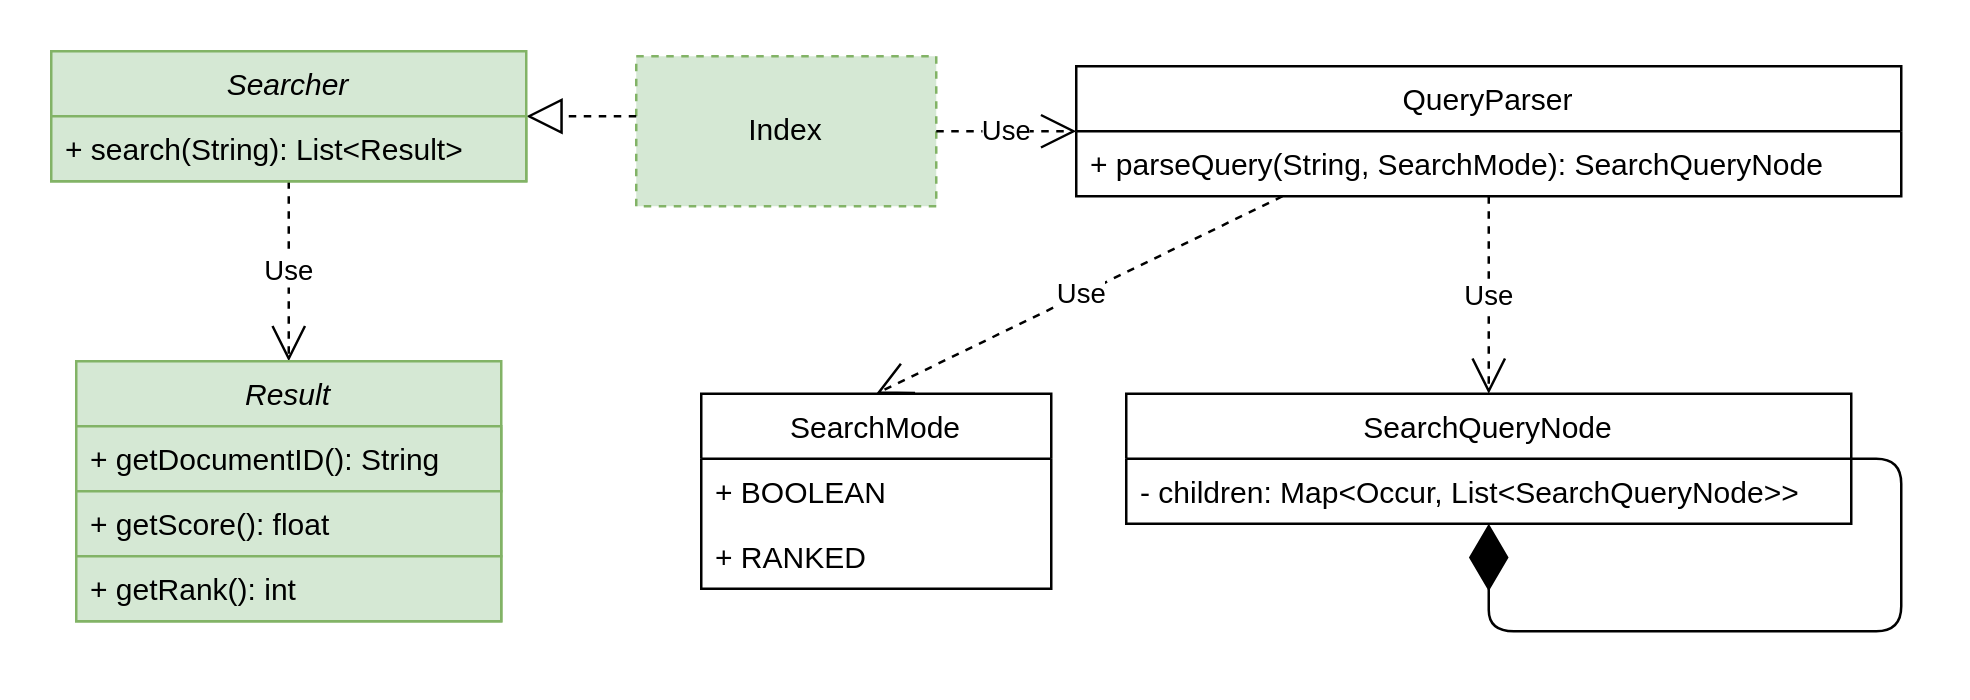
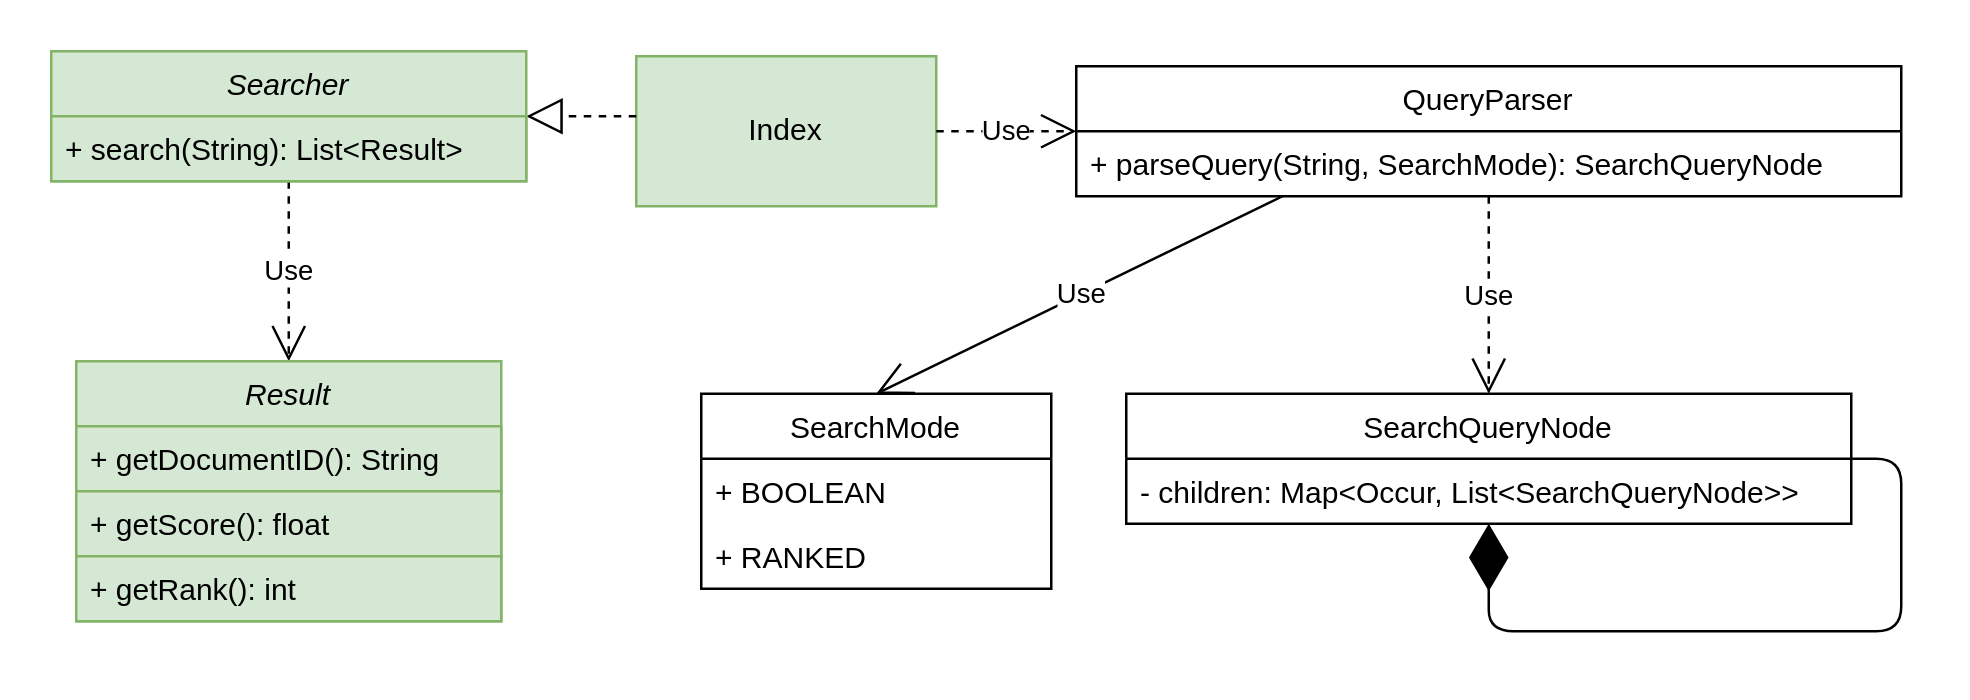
(786, 131) -> (786, 131)
(972, 347) -> (972, 347)
